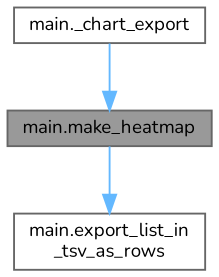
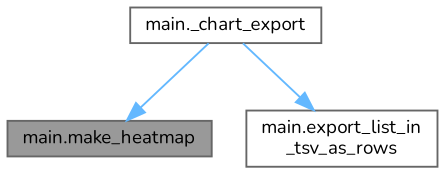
(110, 170) -> (272, 70)
